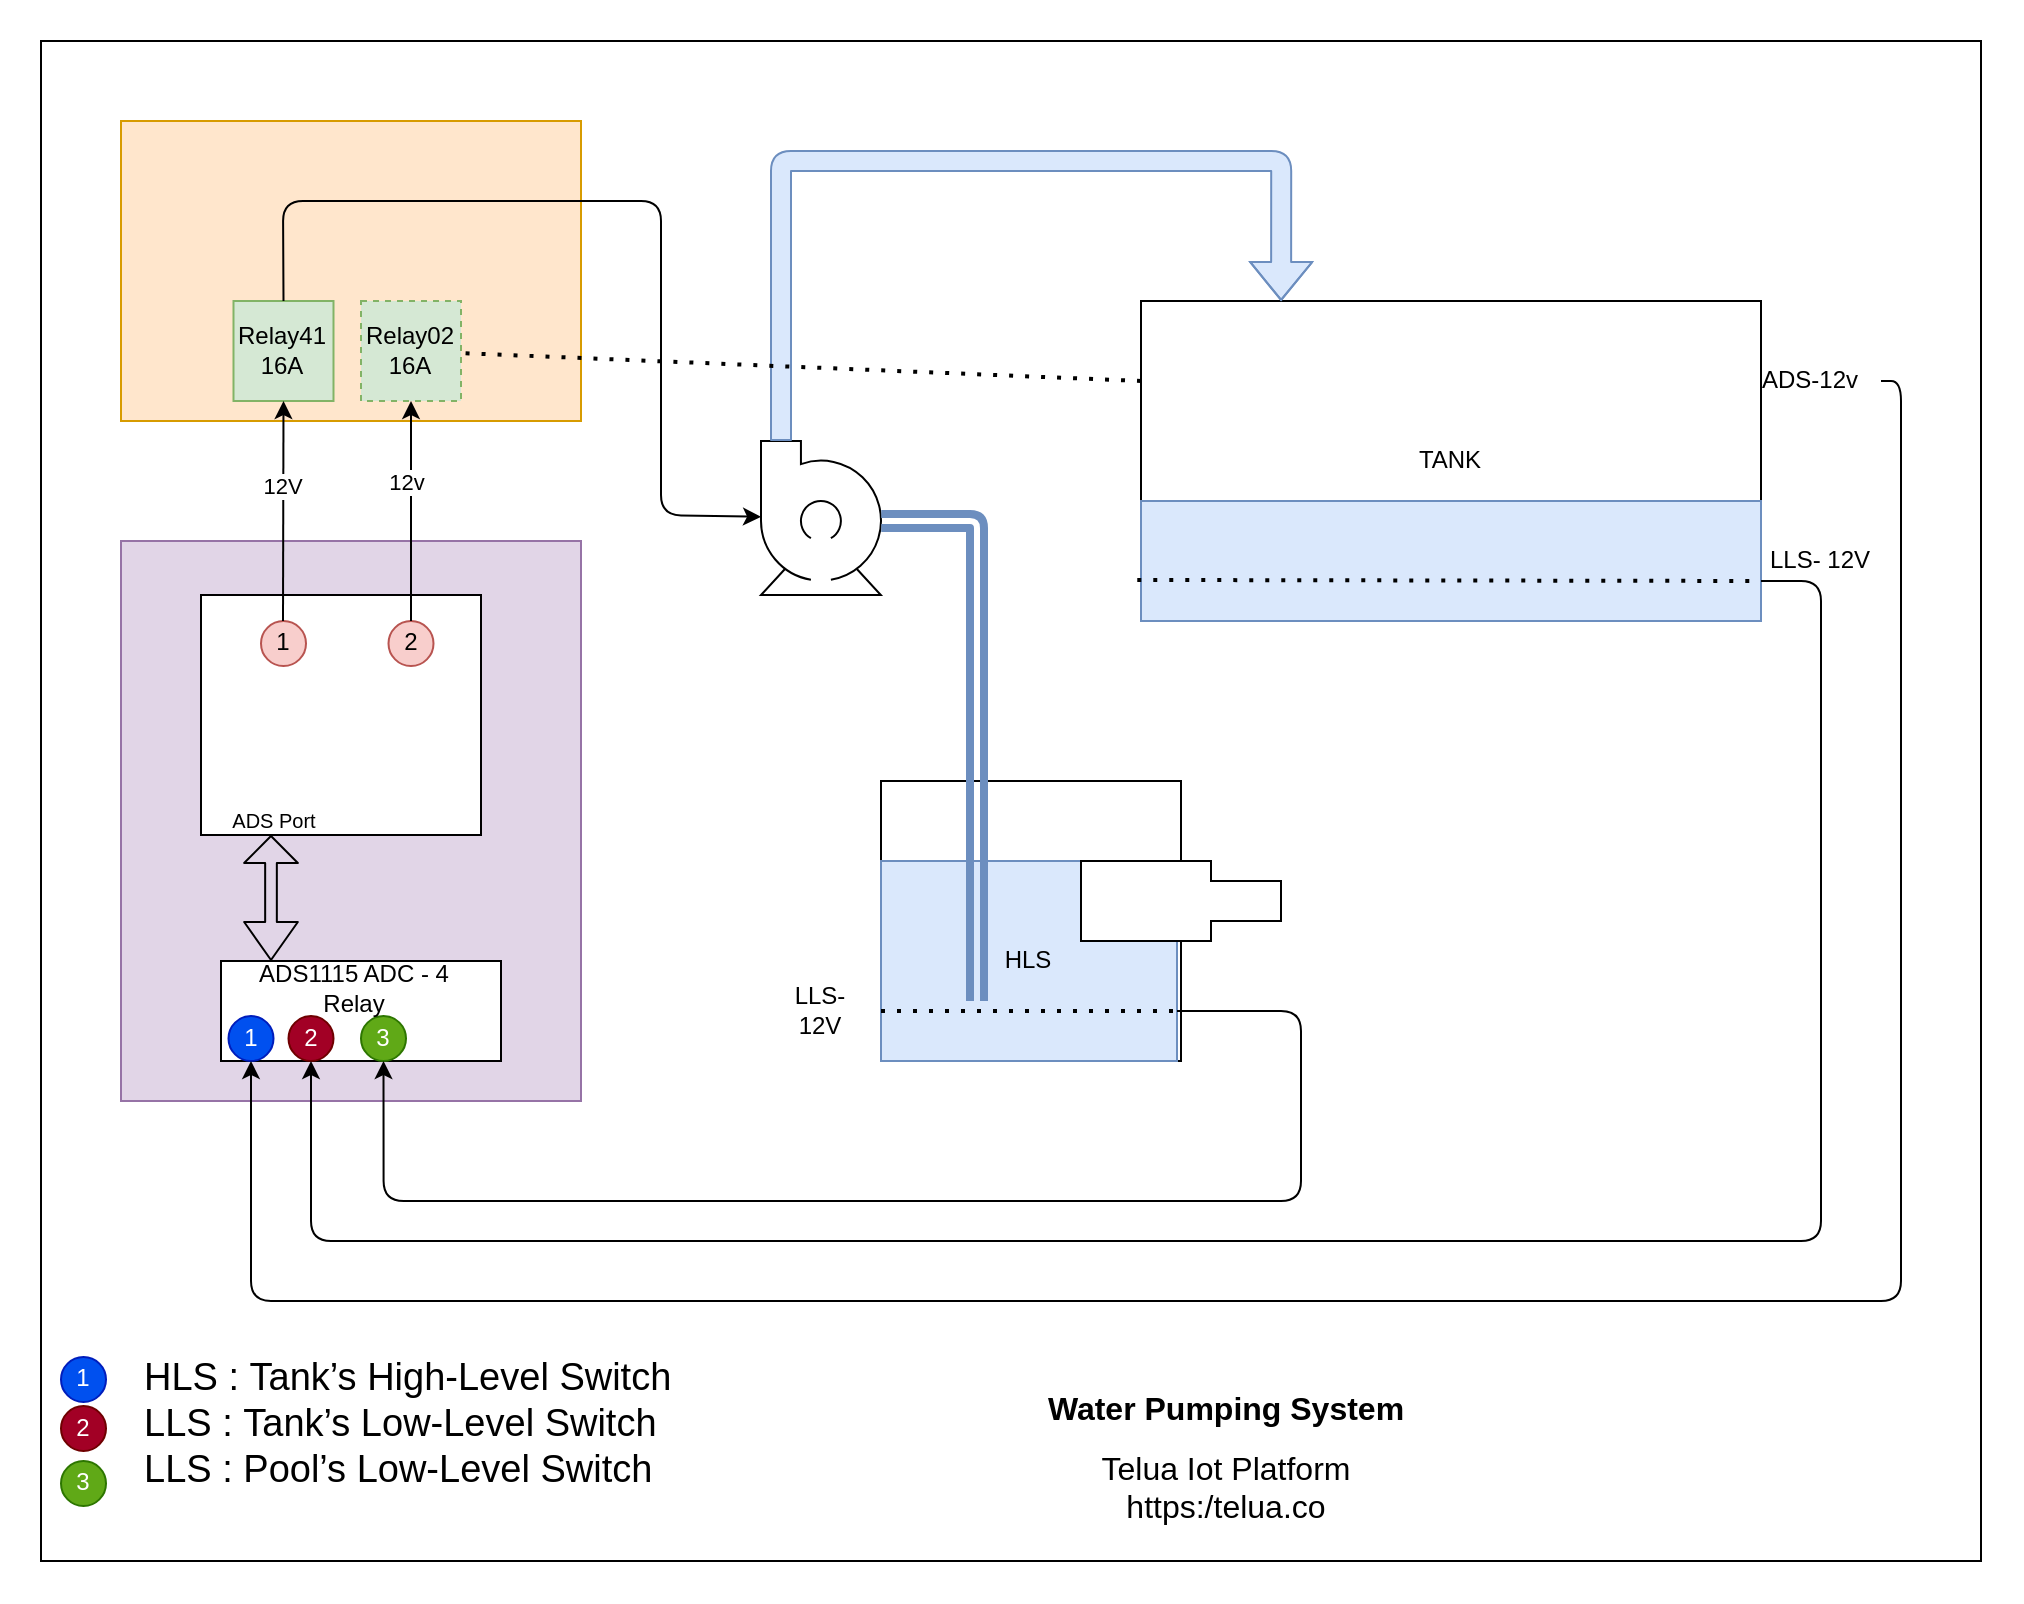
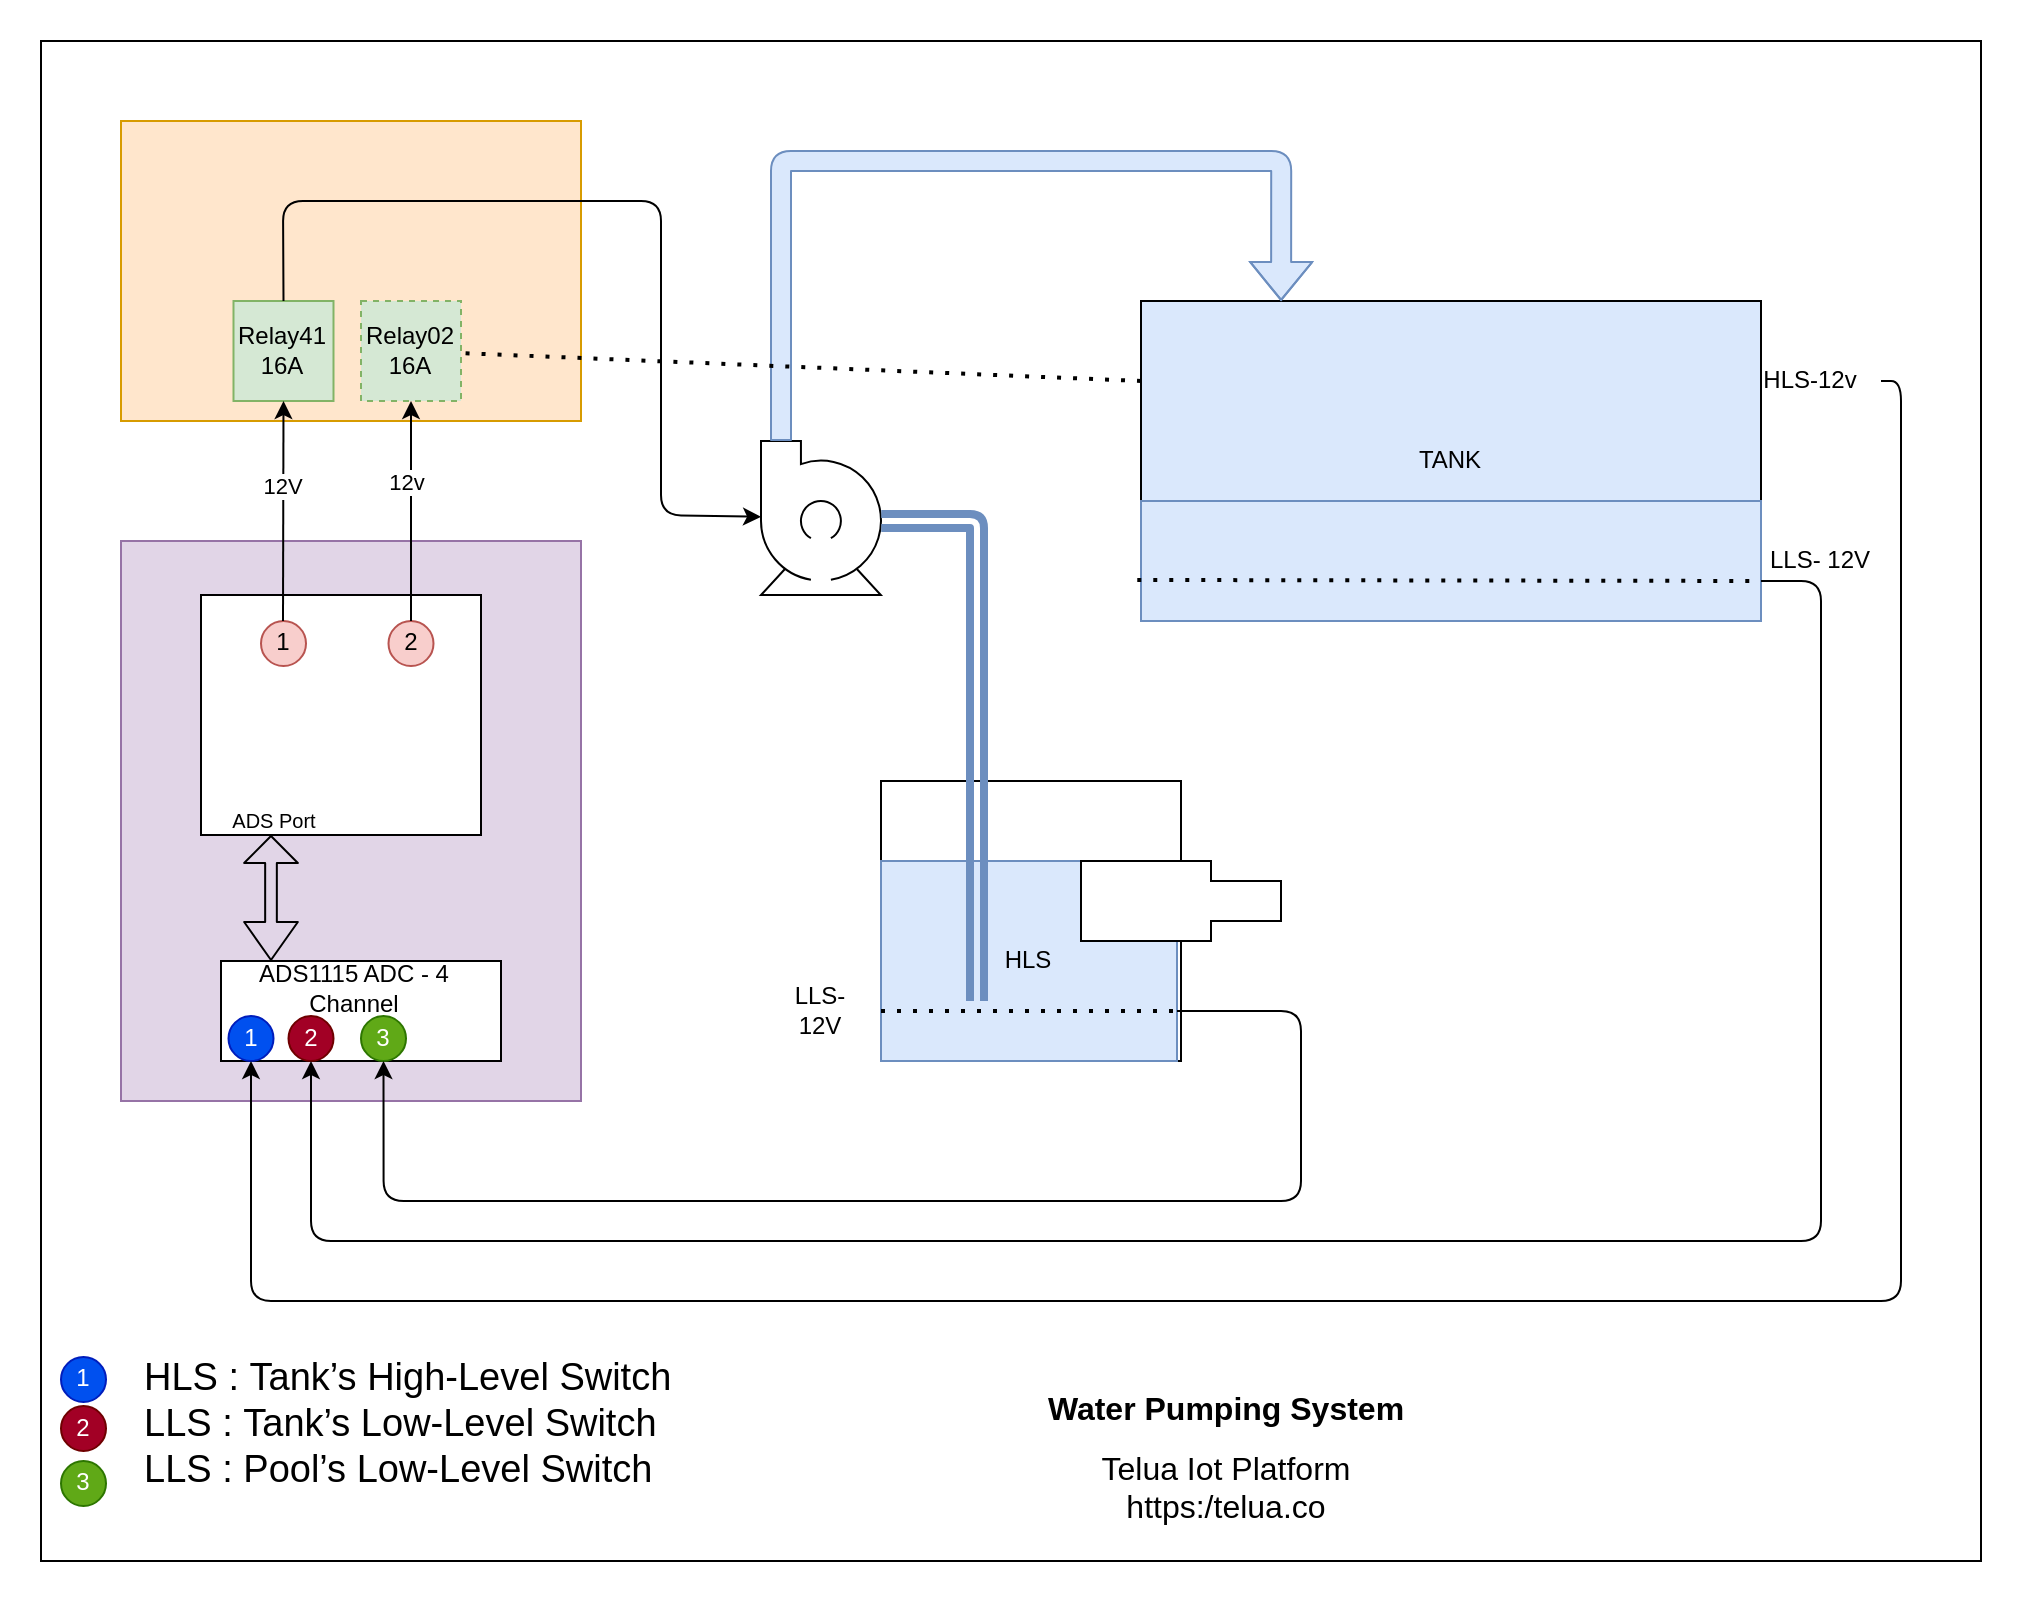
(1811, 381) -> (1811, 381)
(1451, 461) -> (1451, 461)
(355, 989) -> (355, 989)
